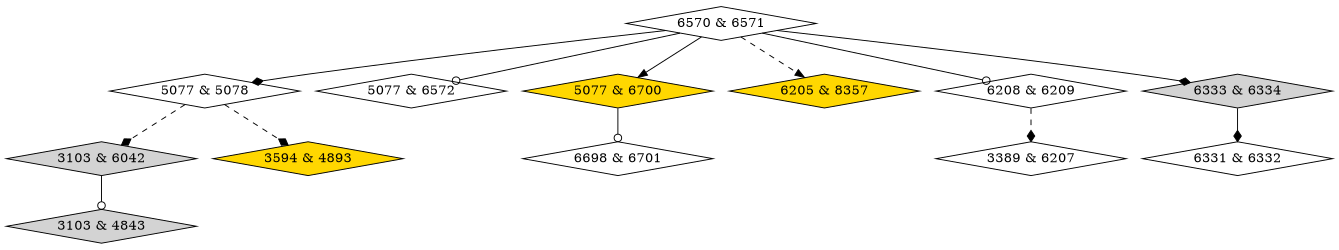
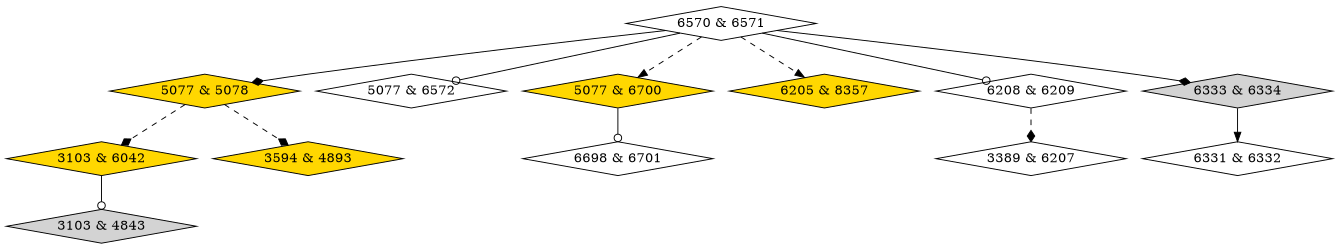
(674, 55) -> (674, 55)
(205, 91) -> (205, 91)
(1238, 119) -> (1238, 120)
(102, 159) -> (102, 159)
